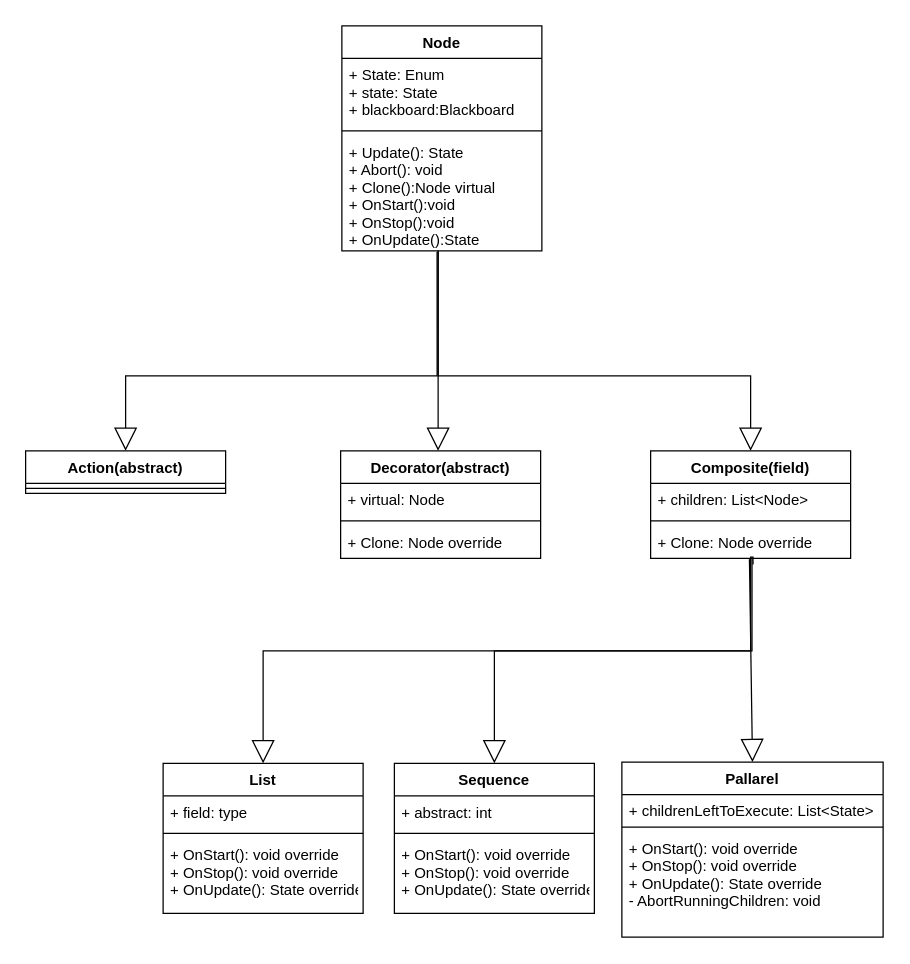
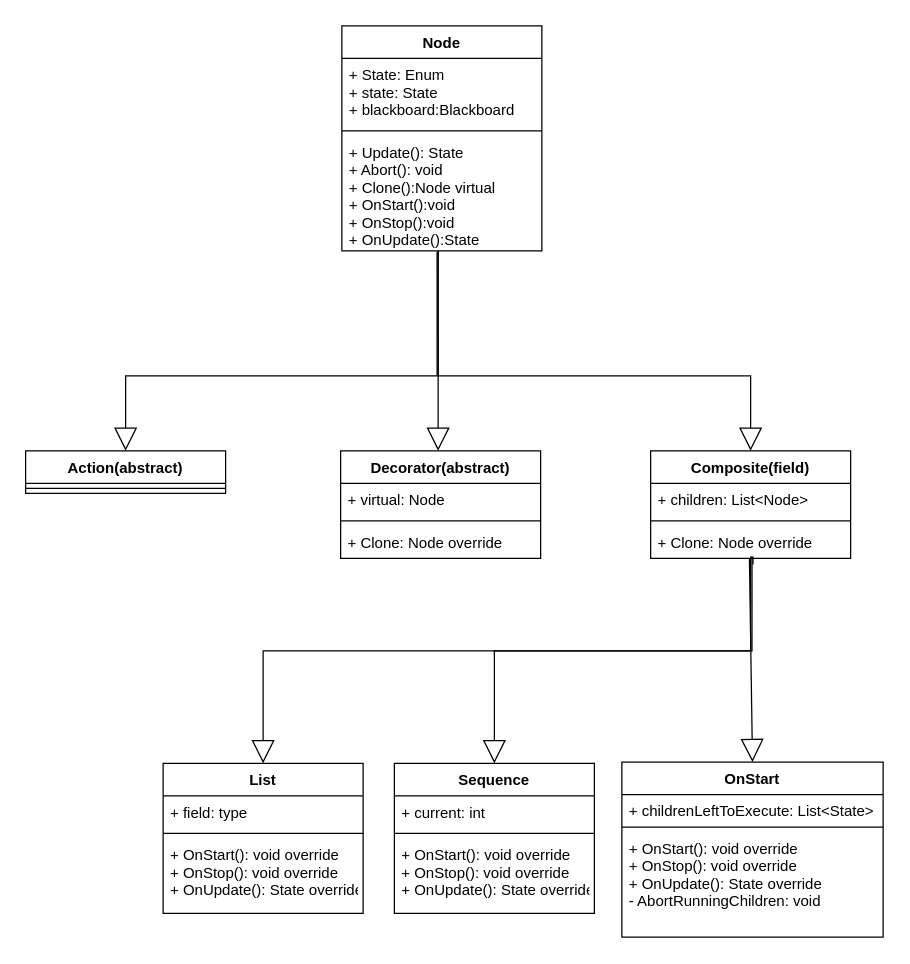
(752, 779) -> (752, 779)
(456, 813) -> (452, 813)
